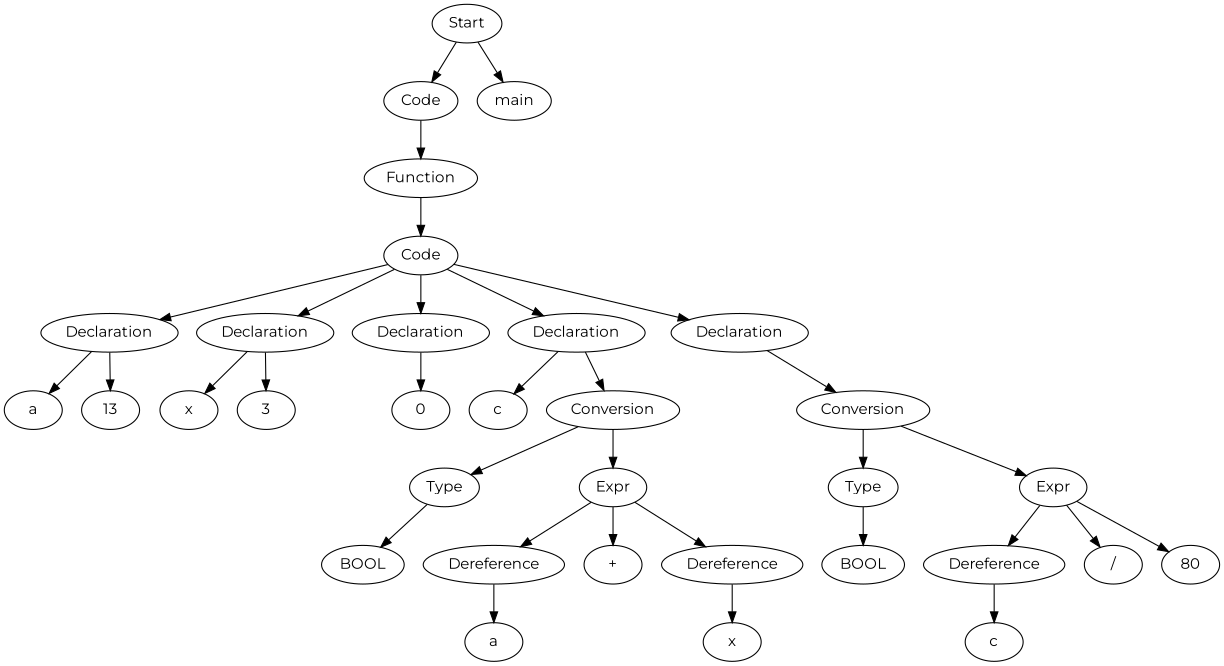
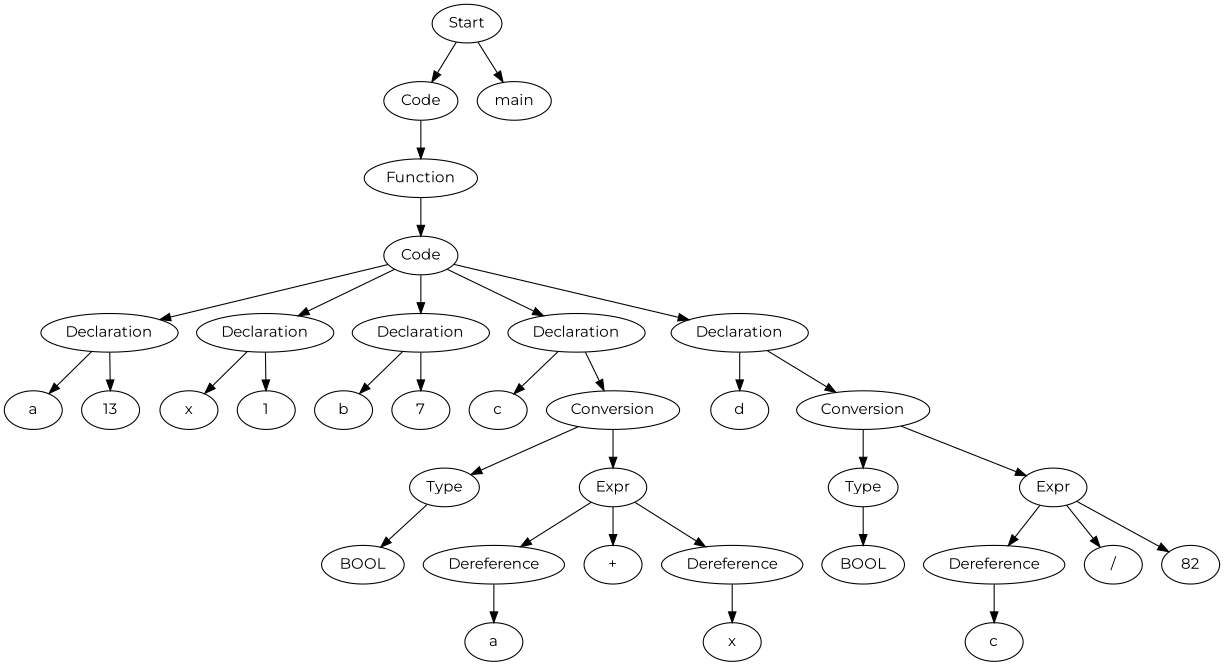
(266, 410) -> (266, 410)
none -> (344, 410)
(421, 410) -> (421, 410)
none -> (740, 410)
(1191, 565) -> (1191, 565)
